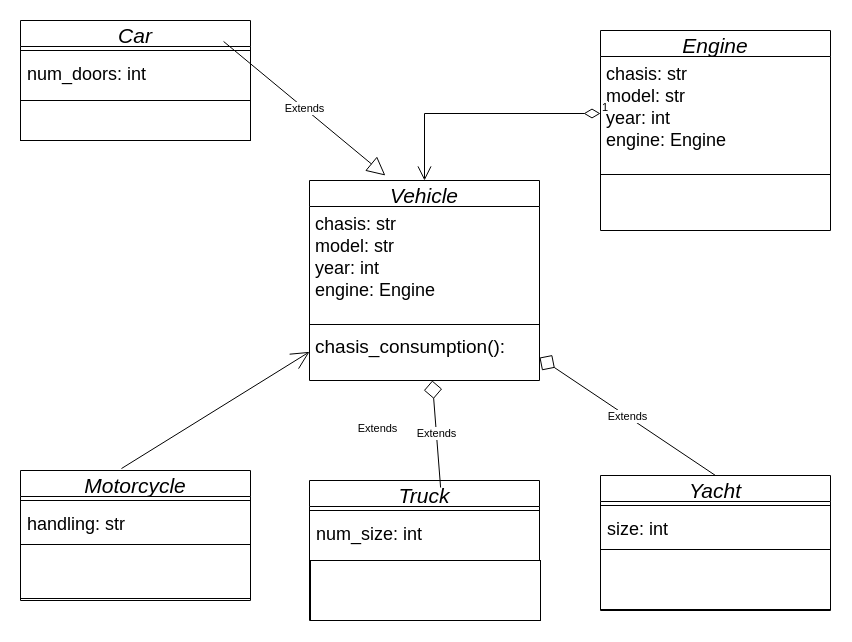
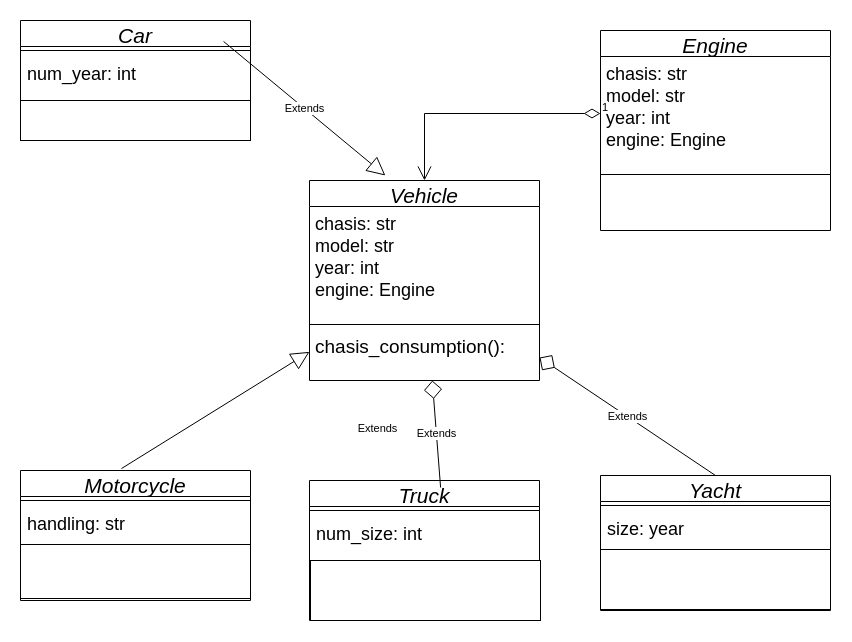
(65, 75) -> (62, 75)
(299, 358) -> (292, 362)
(627, 530) -> (631, 530)
